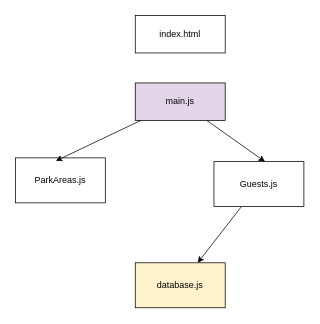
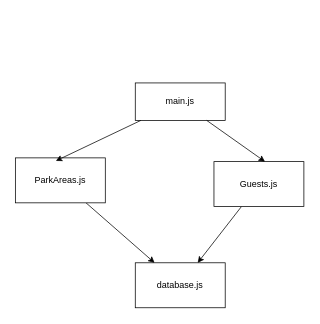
(180, 34) -> none
(180, 102) -> (180, 102)
none -> (119, 232)
(180, 285) -> (180, 285)
